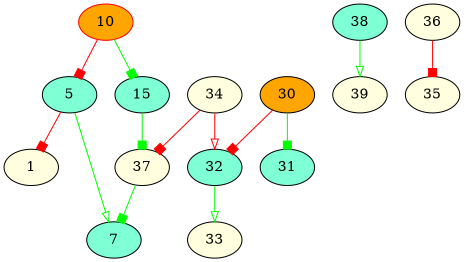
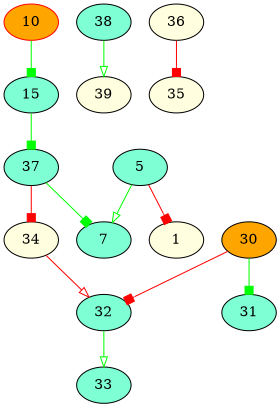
(90, 54) -> none
(182, 127) -> (31, 199)
(142, 167) -> (31, 167)
(215, 240) -> (104, 385)
